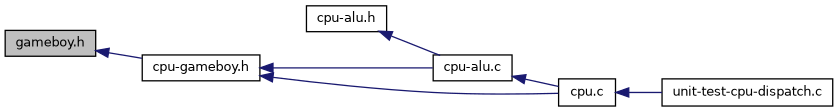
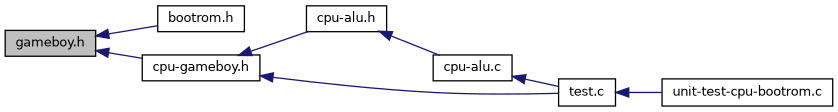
none -> (201, 19)
(353, 68) -> (280, 41)
(587, 92) -> (587, 92)
(747, 92) -> (747, 92)
